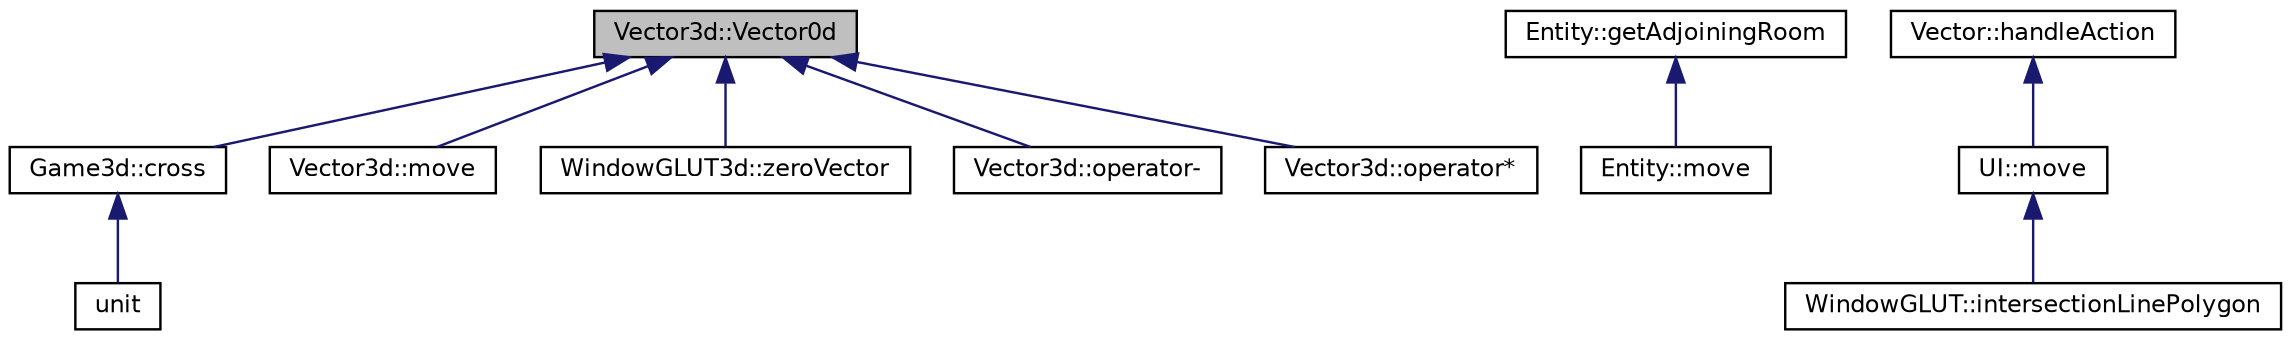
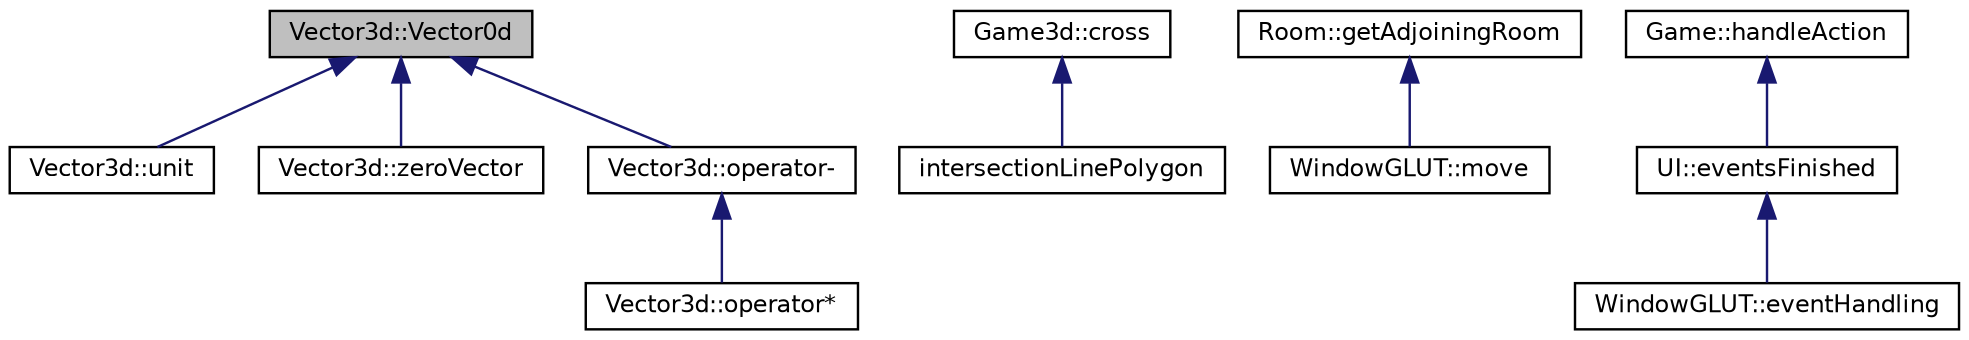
(1676, 34) -> (1410, 34)
(2033, 34) -> (1767, 34)
(409, 105) -> none
(1076, 105) -> (722, 251)
(383, 170) -> (112, 170)
(726, 170) -> (401, 170)
(1676, 170) -> (1410, 170)
(2033, 170) -> (1767, 170)
(118, 306) -> (1062, 170)
(2033, 306) -> (1767, 306)
